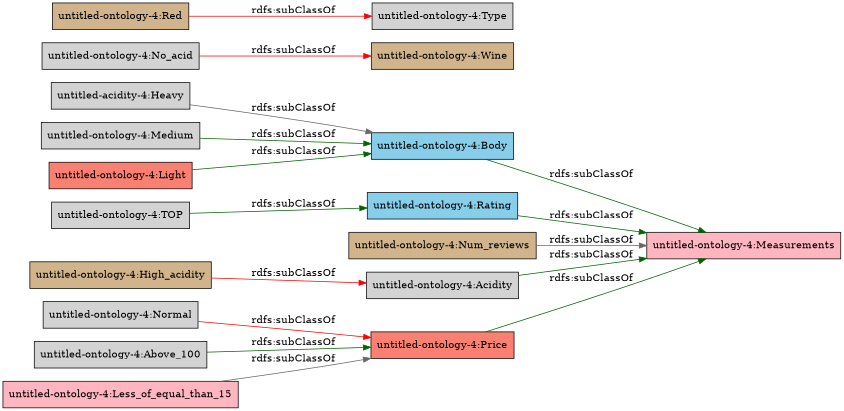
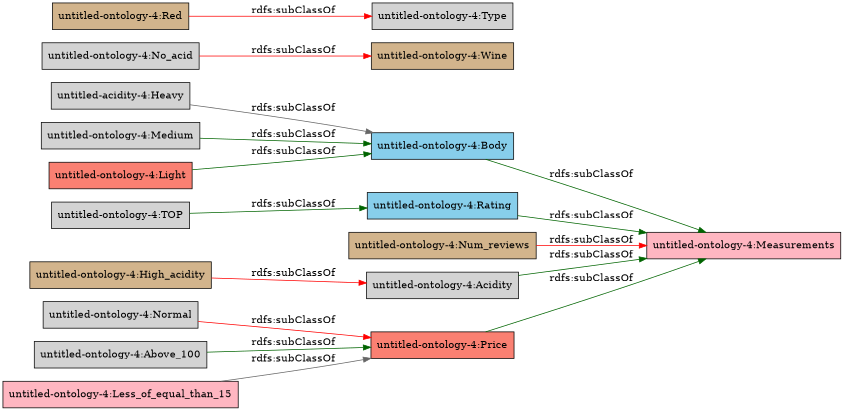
(588, 246) -> (588, 246)
